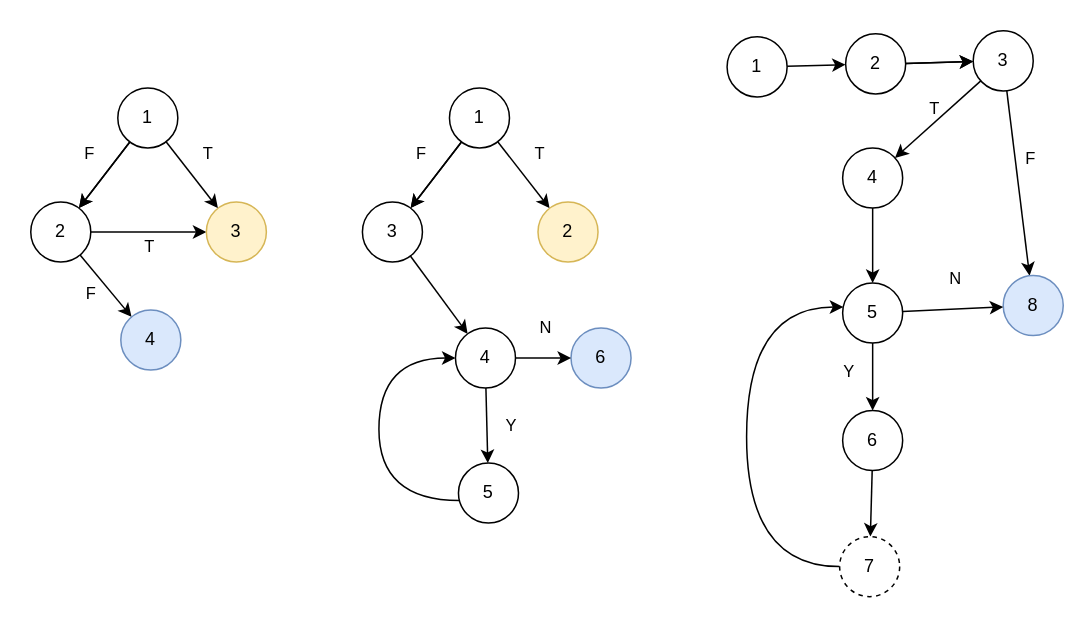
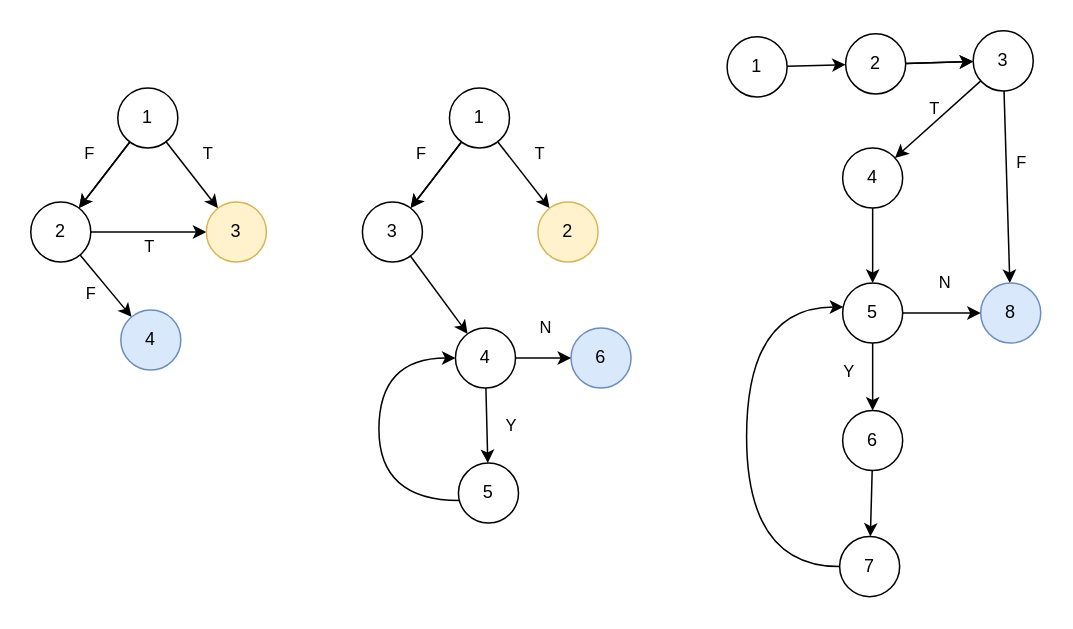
(1033, 305) -> (1010, 313)
(869, 566) -> (869, 566)
